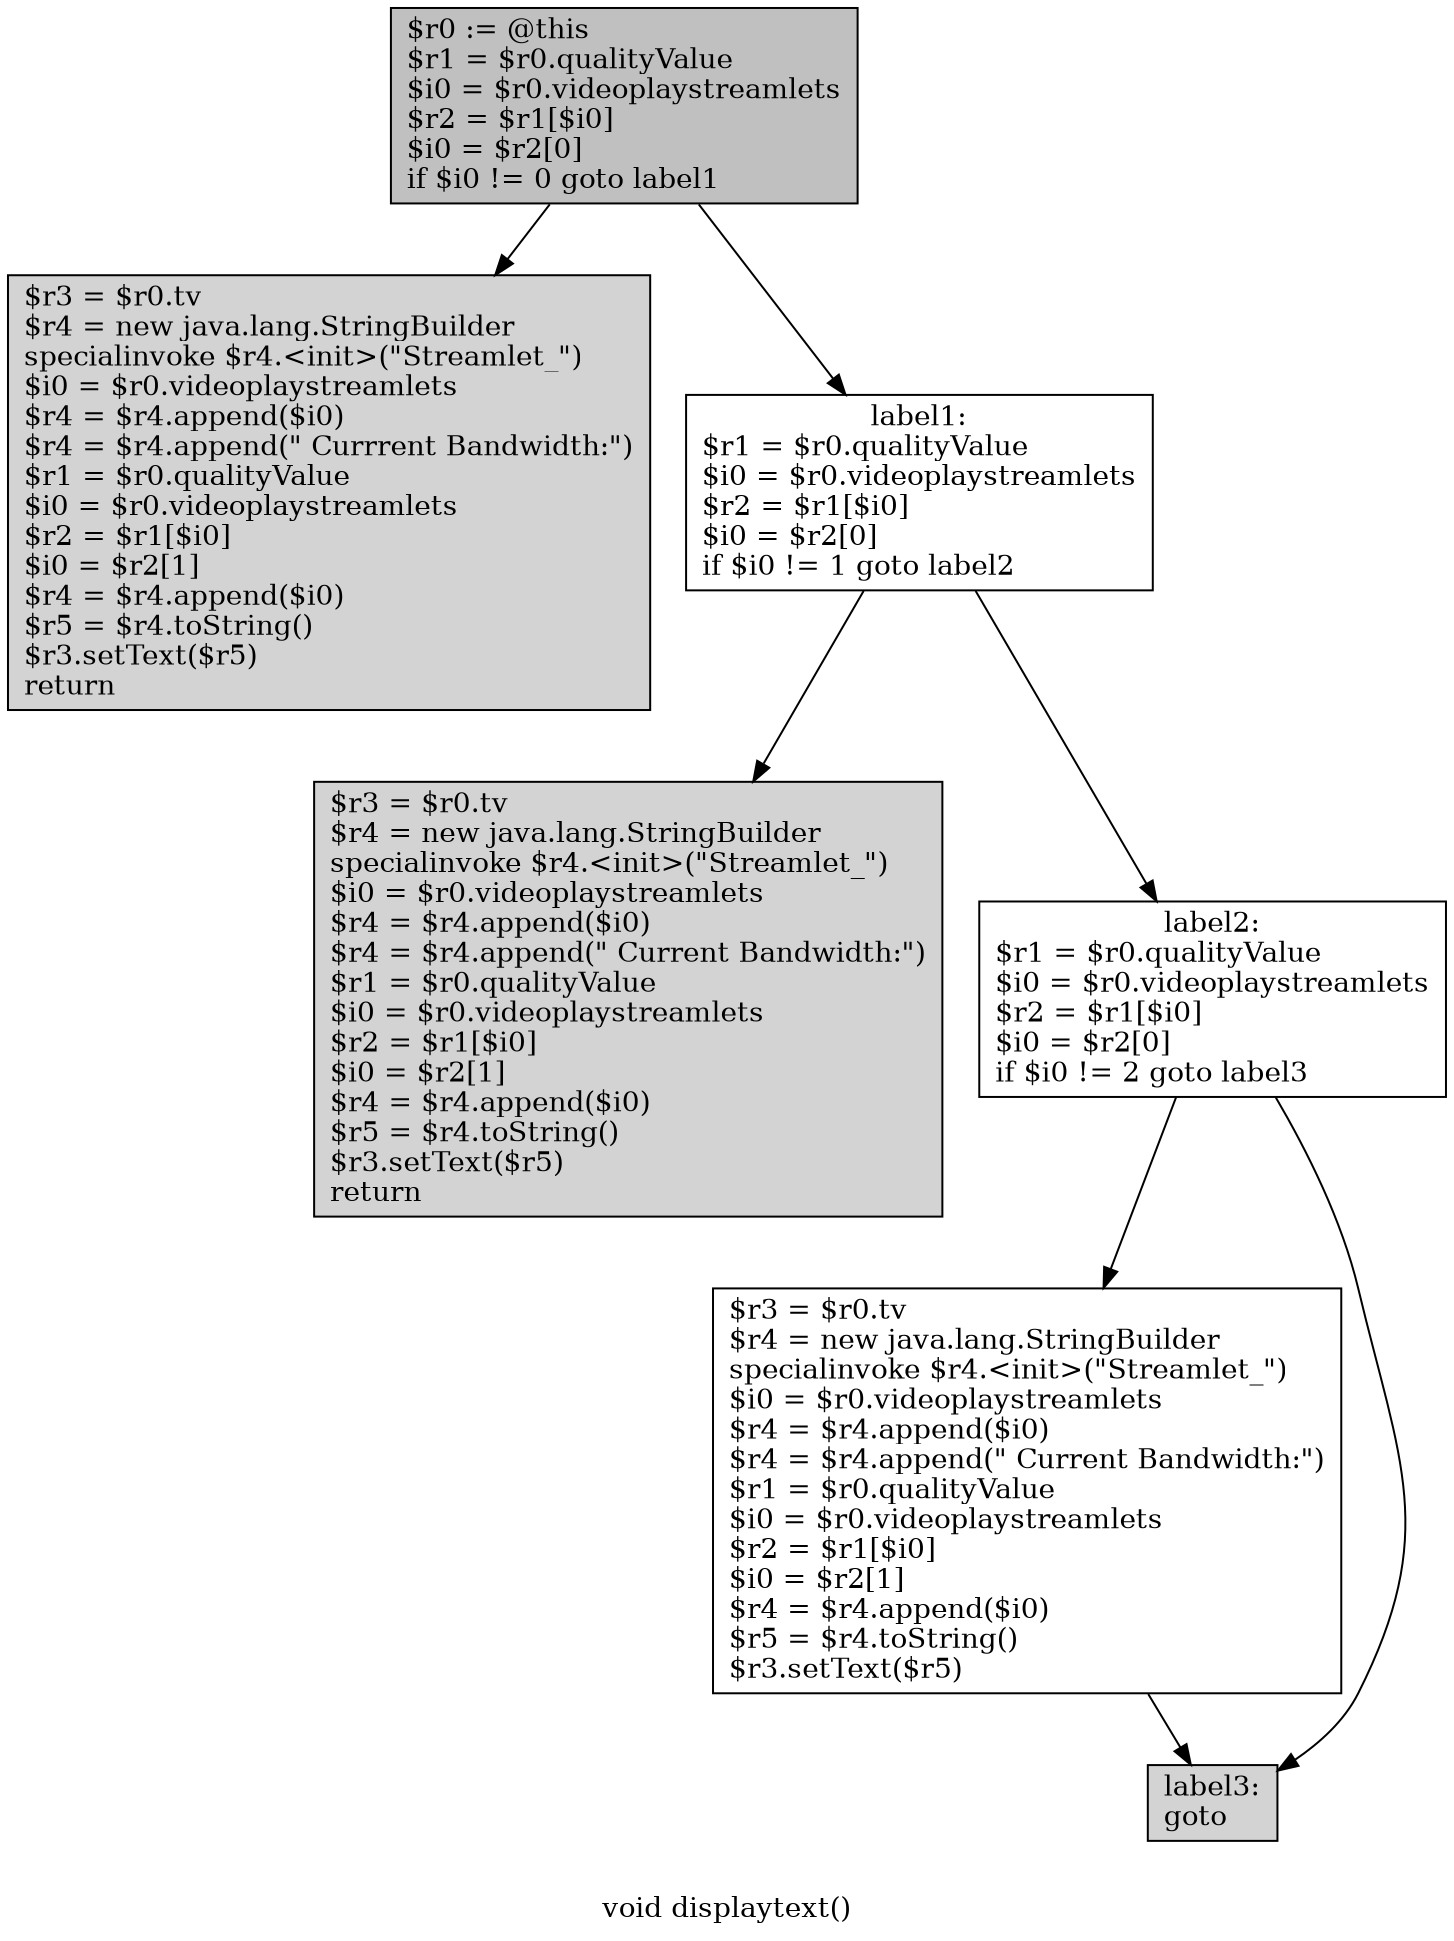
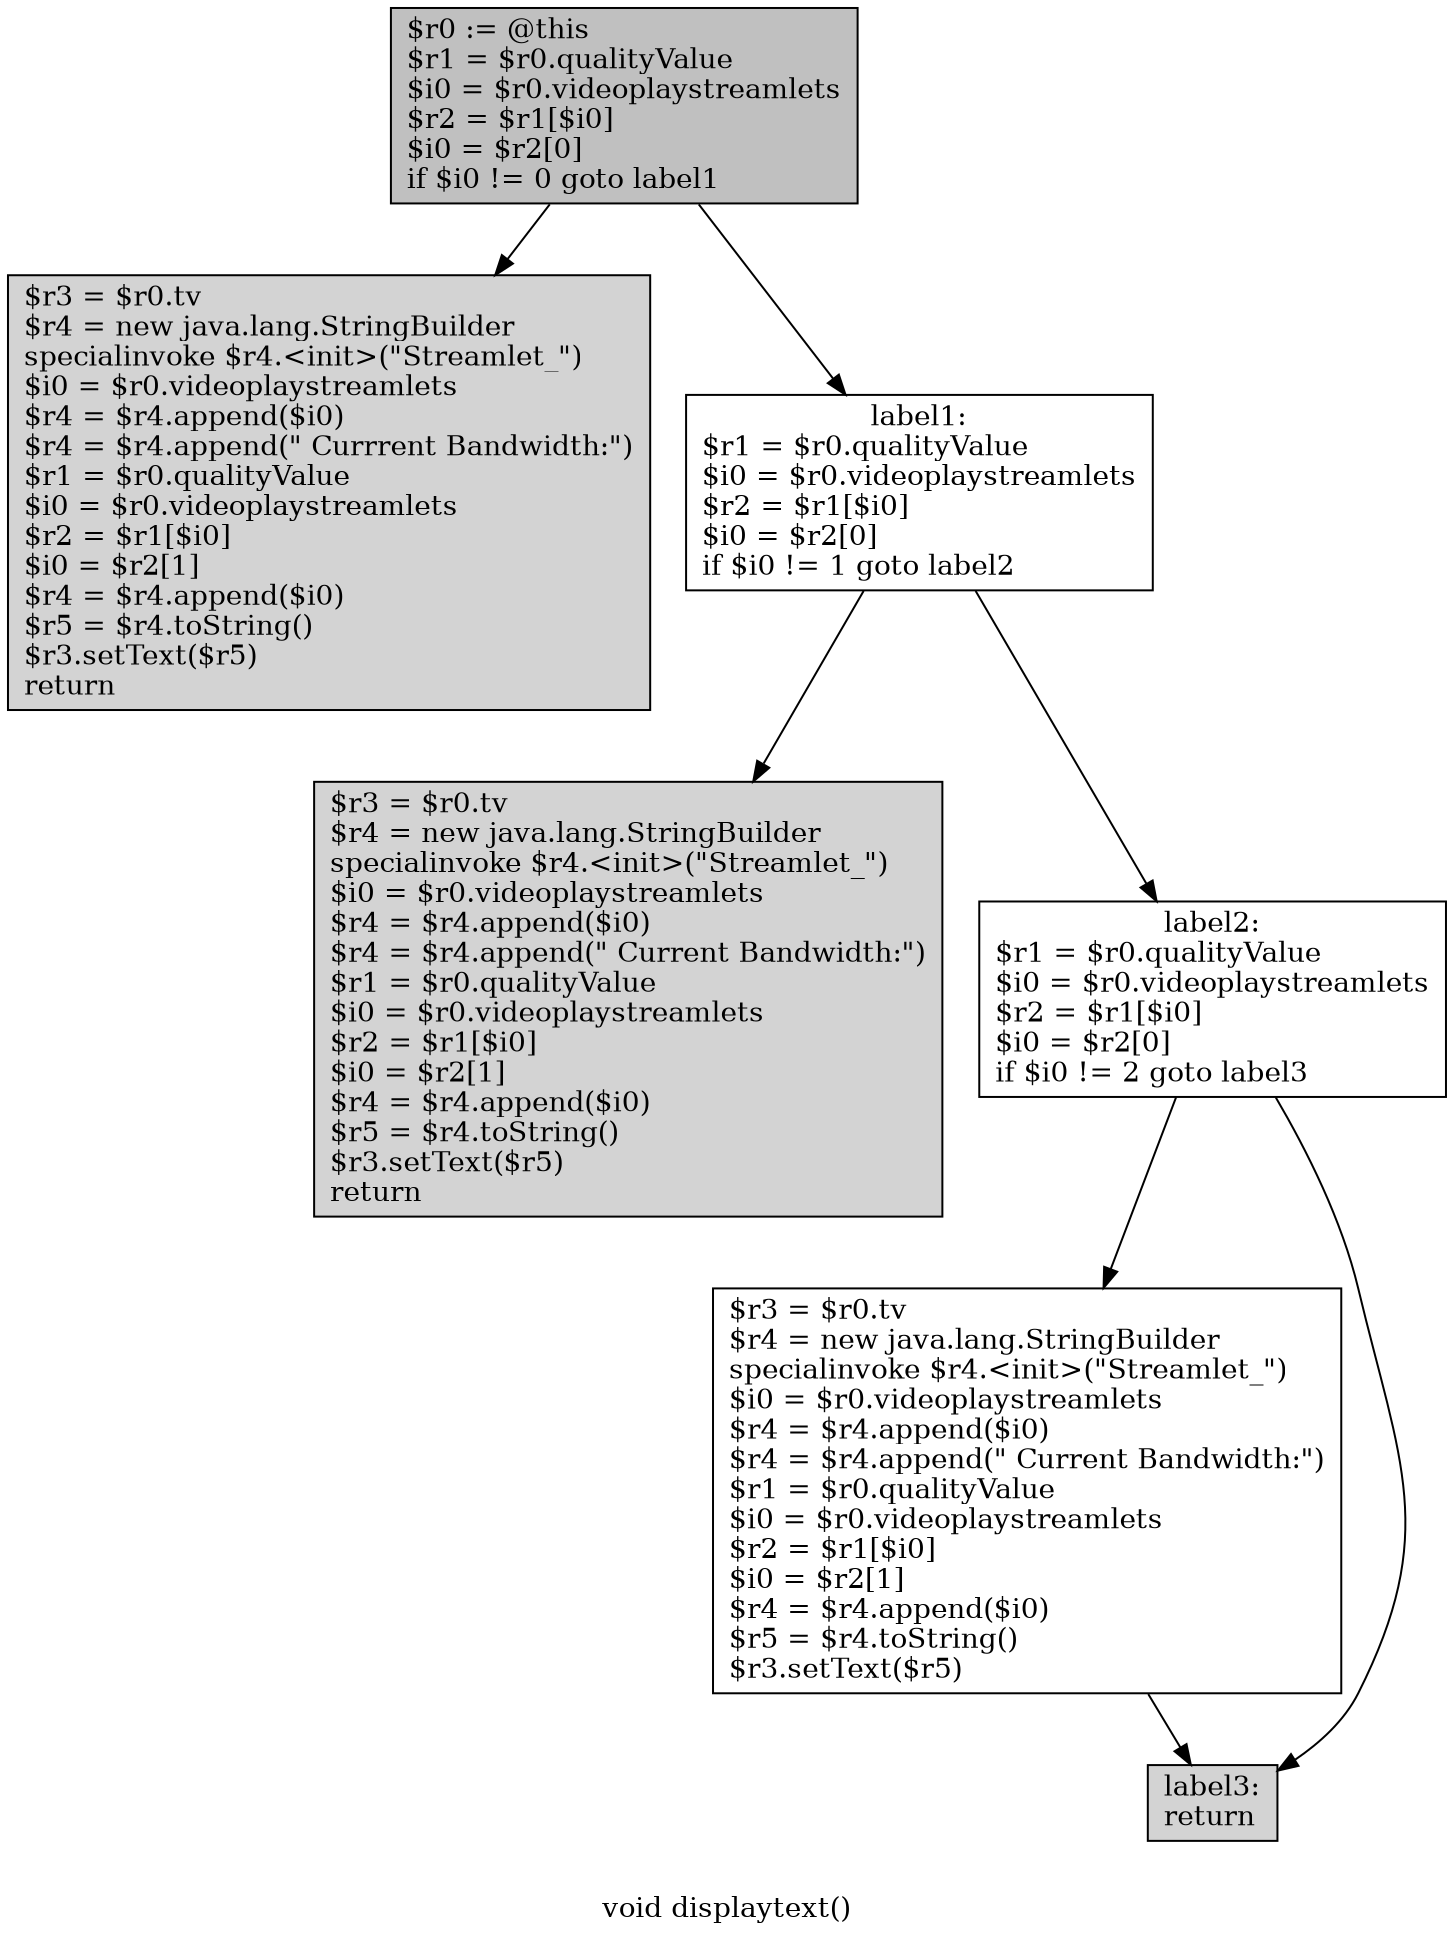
(1213, 1803) -> (1213, 1803)
